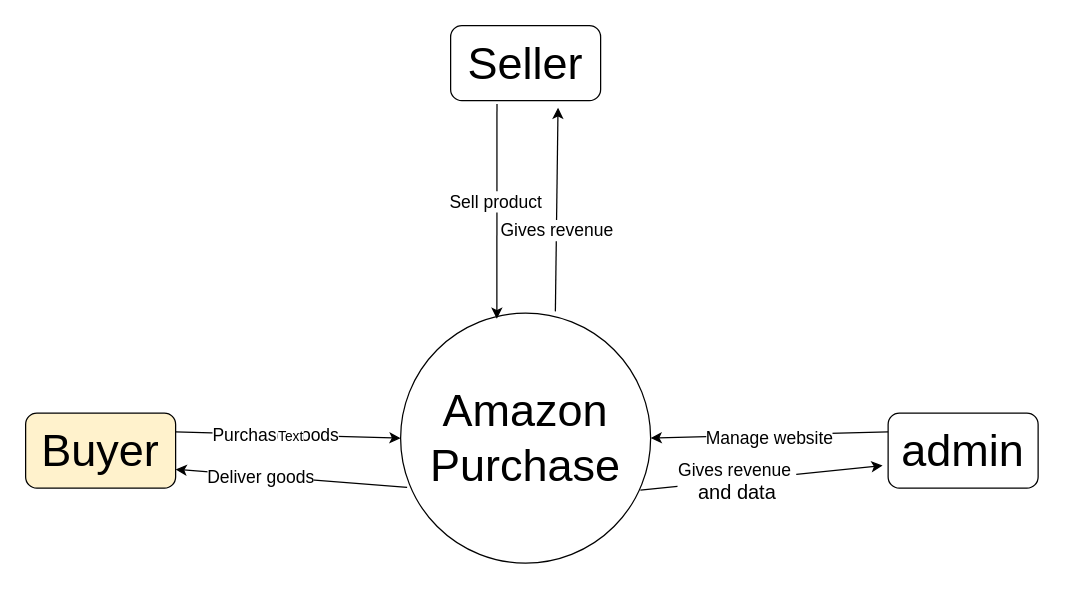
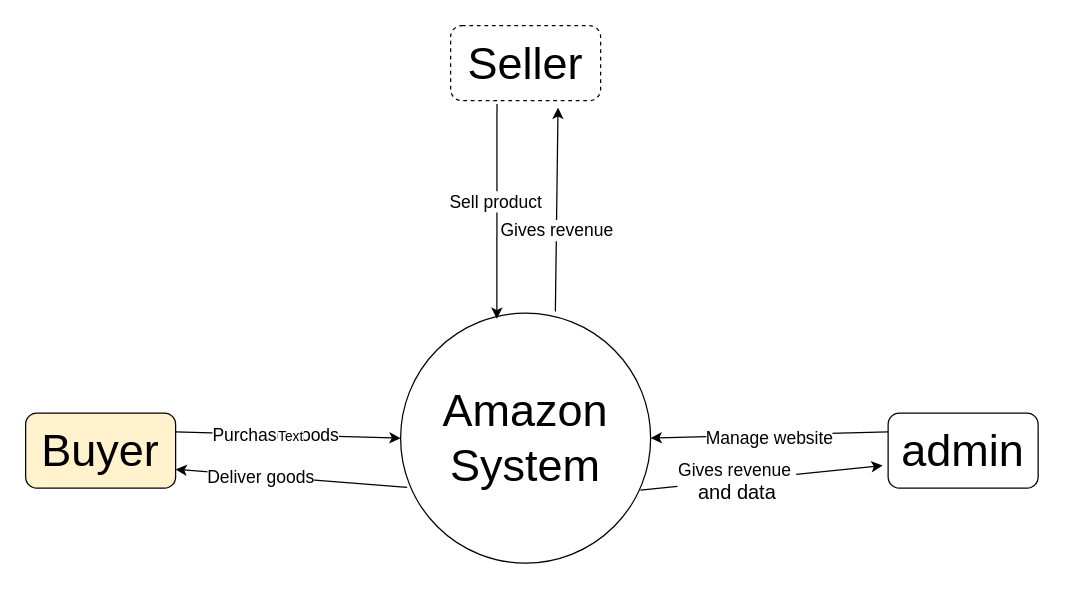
(526, 63) -> (526, 63)
(526, 438) -> (526, 438)
